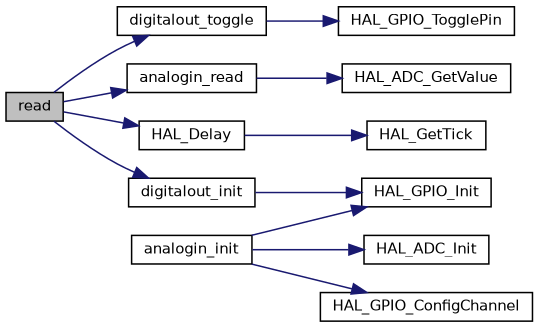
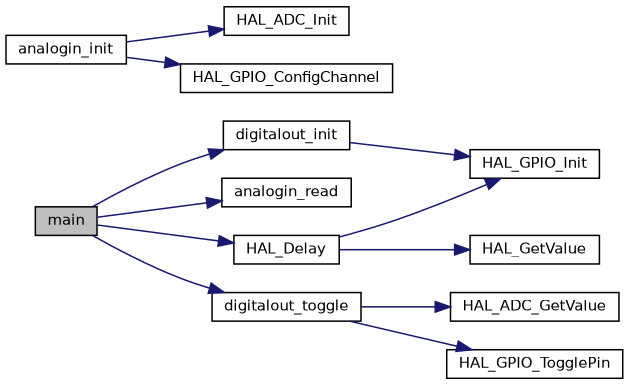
(292, 78) -> (398, 307)
(35, 107) -> (66, 221)
(426, 135) -> (535, 250)
(302, 223) -> (414, 214)
